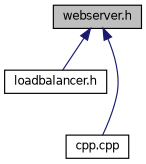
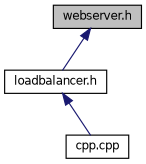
(118, 88) -> (80, 119)
